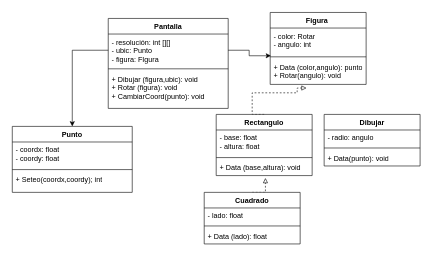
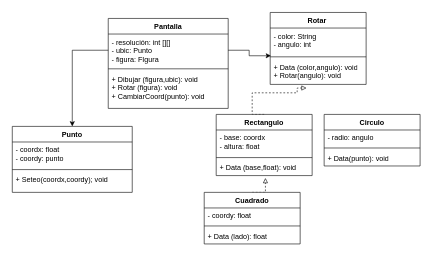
(318, 21) -> (318, 21)
(298, 41) -> (299, 41)
(319, 76) -> (319, 76)
(372, 123) -> (372, 123)
(245, 143) -> (245, 143)
(42, 155) -> (43, 155)
(265, 173) -> (264, 168)
(66, 180) -> (68, 180)
(229, 216) -> (234, 216)
